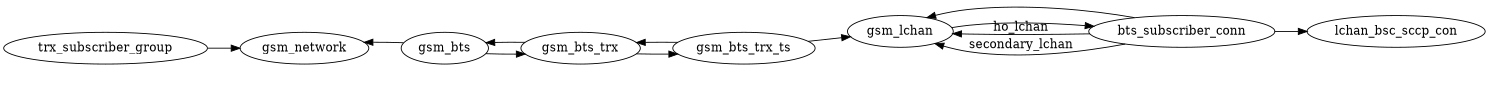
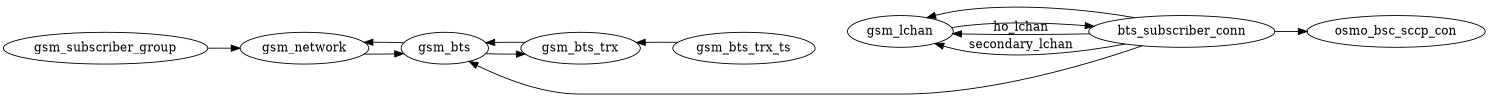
(1396, 31) -> (1396, 31)
(825, 40) -> none
(106, 48) -> (106, 48)
none -> (379, 54)
(653, 54) -> none
none -> (810, 94)
